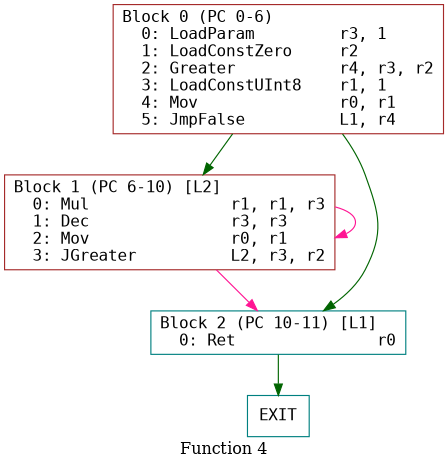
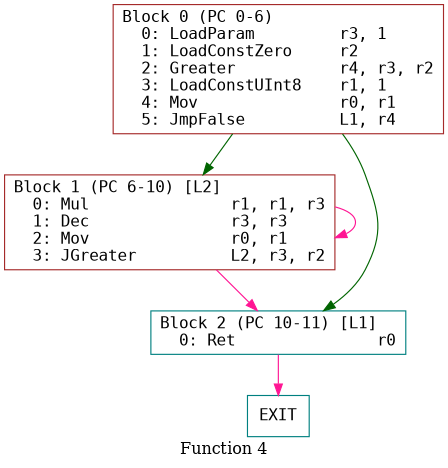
(278, 369) -> (278, 369)
